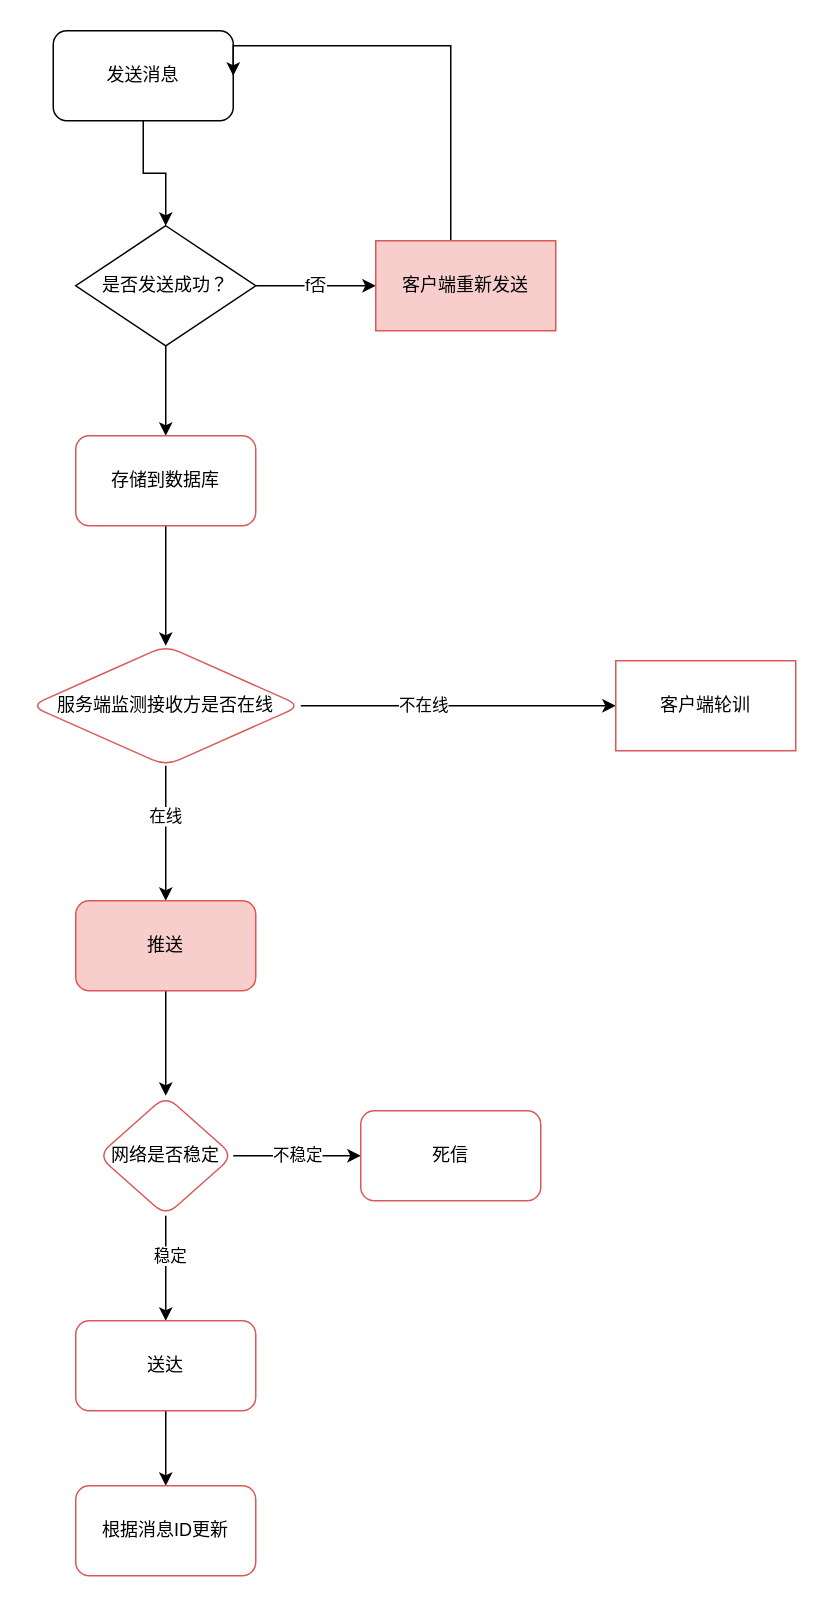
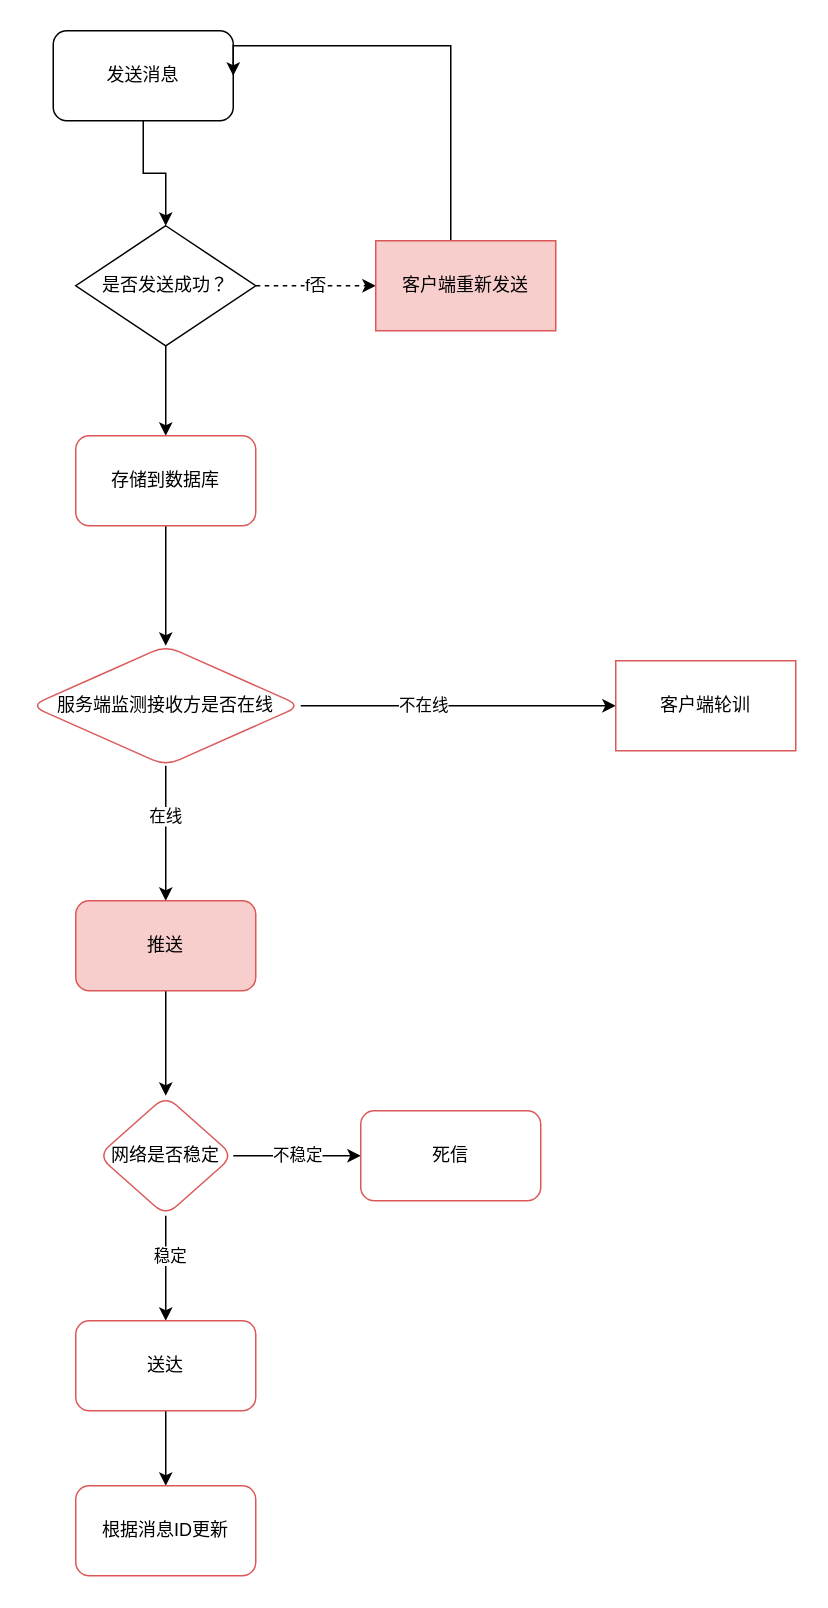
(280, 286) -> (280, 286)
